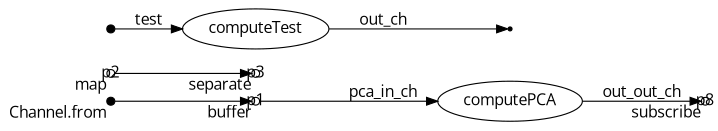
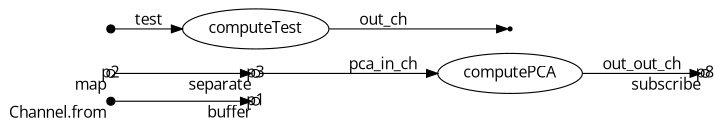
(343, 101) -> (343, 73)
